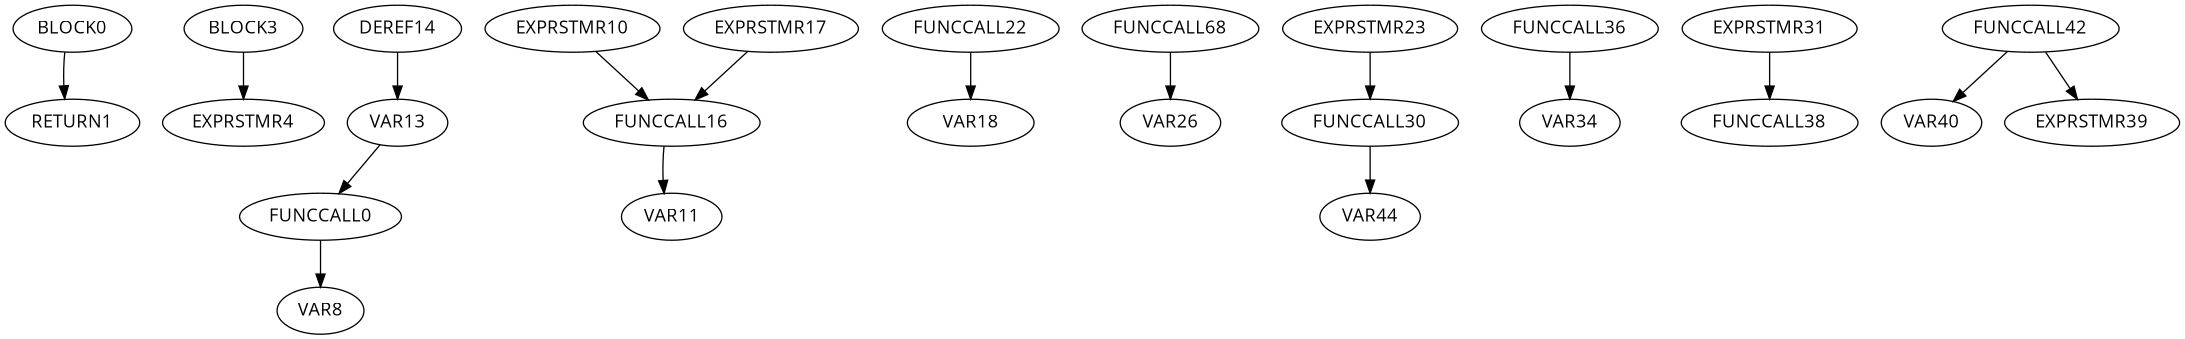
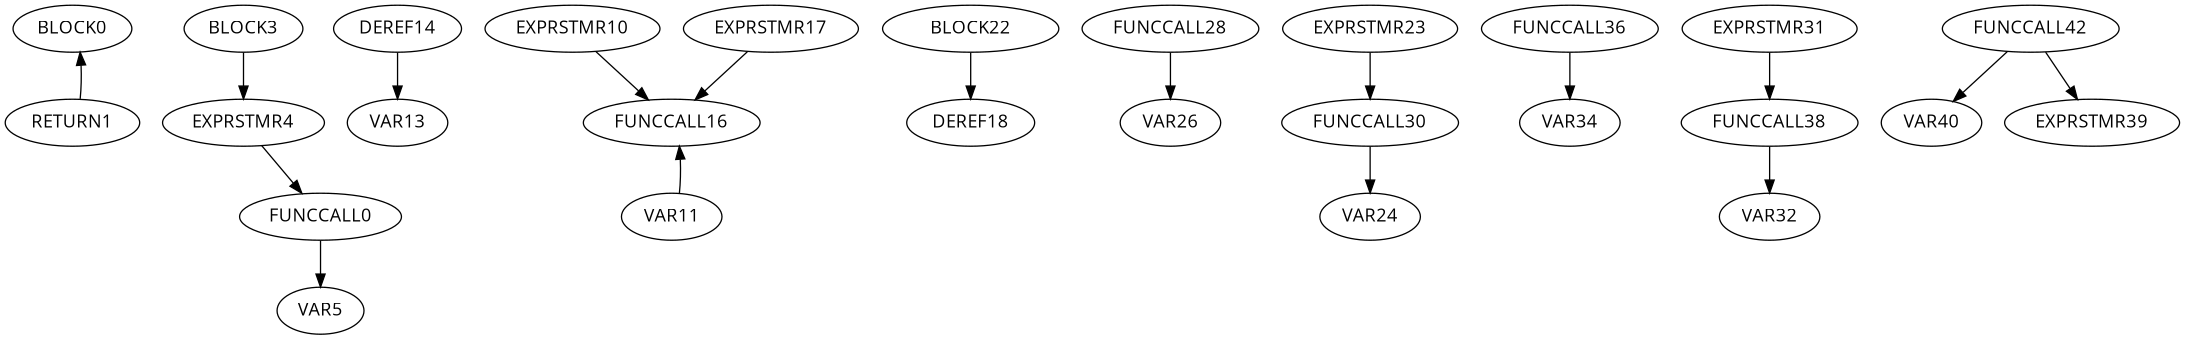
(971, 29) -> (971, 29)
(1170, 29) -> (1170, 29)
(64, 69) -> (81, 82)
(971, 123) -> (971, 123)
(663, 163) -> (680, 177)
(364, 164) -> (278, 164)
(1370, 217) -> (1370, 217)
none -> (1770, 217)
(321, 311) -> (321, 311)
